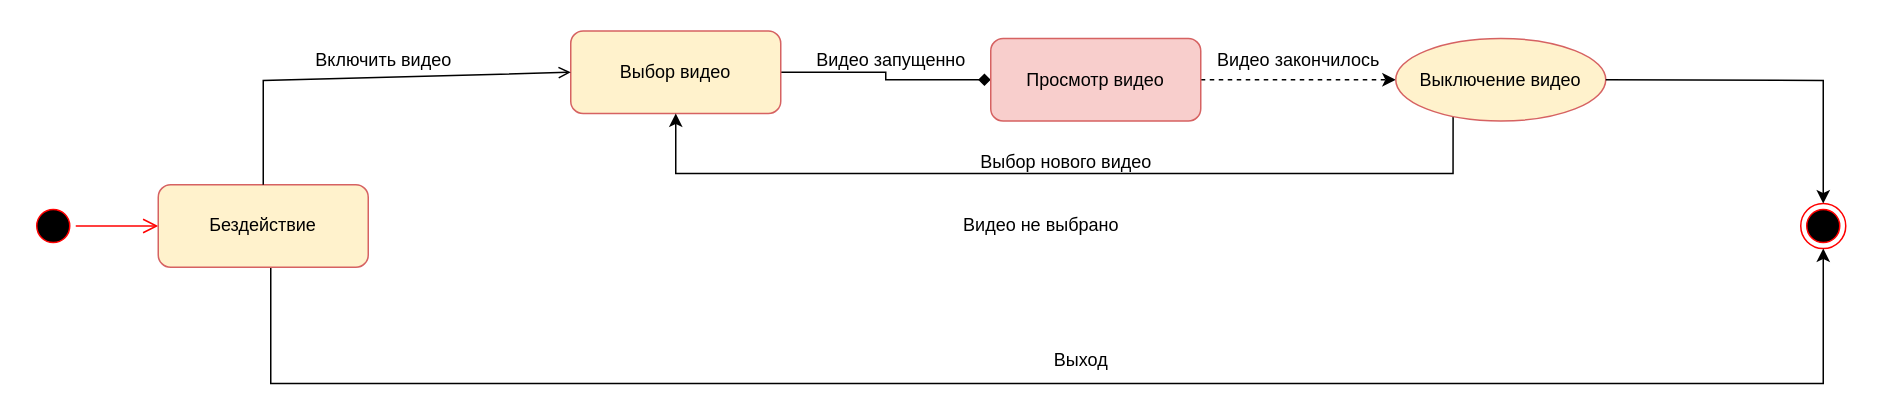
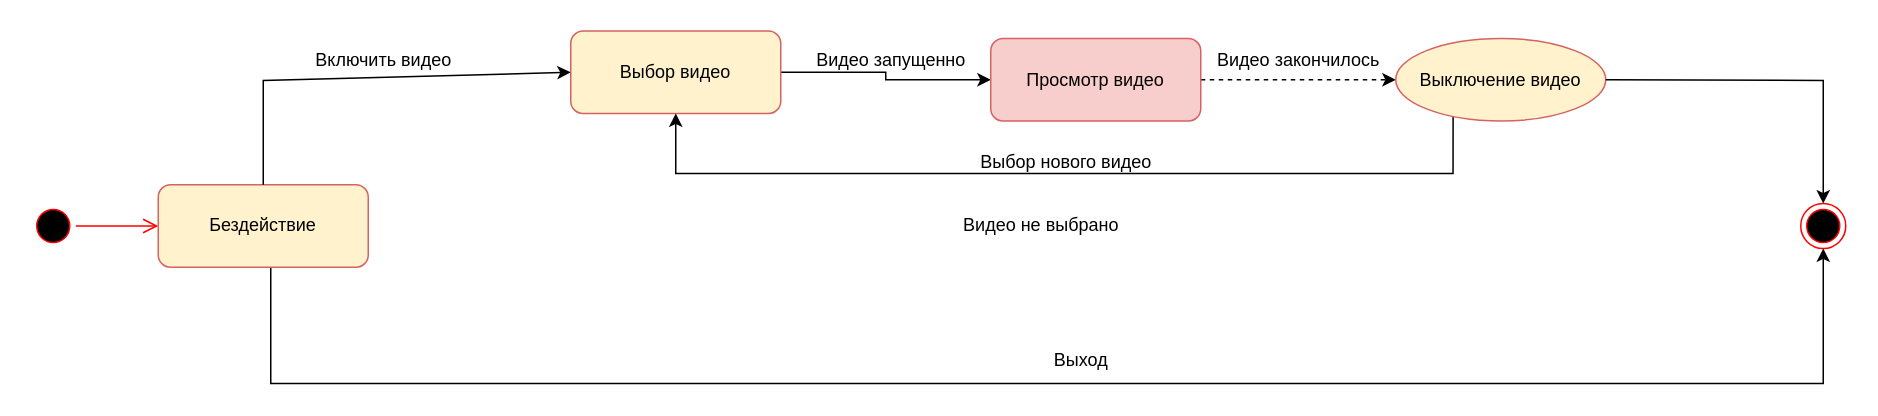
(561, 72) -> (559, 72)
(978, 80) -> (979, 80)
